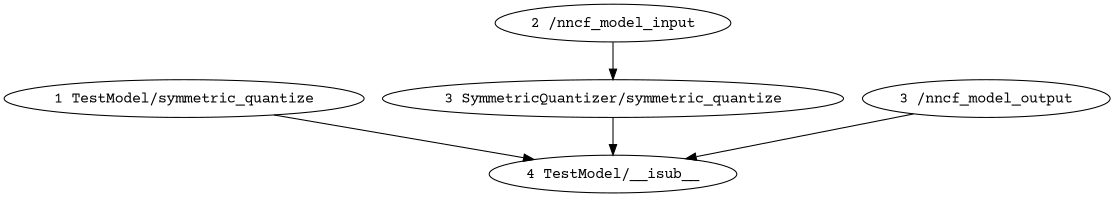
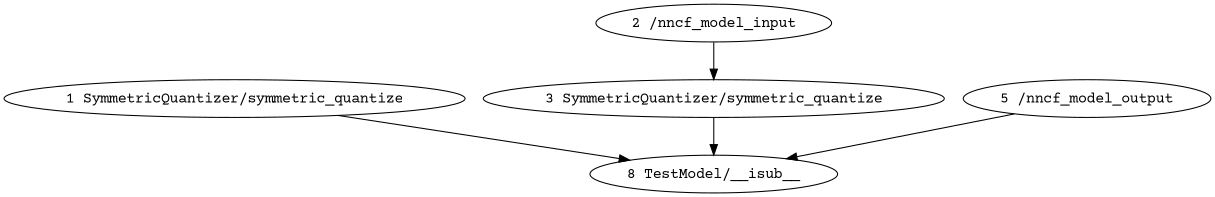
(184, 99) -> (235, 99)
(986, 99) -> (1087, 99)
(613, 174) -> (714, 174)
